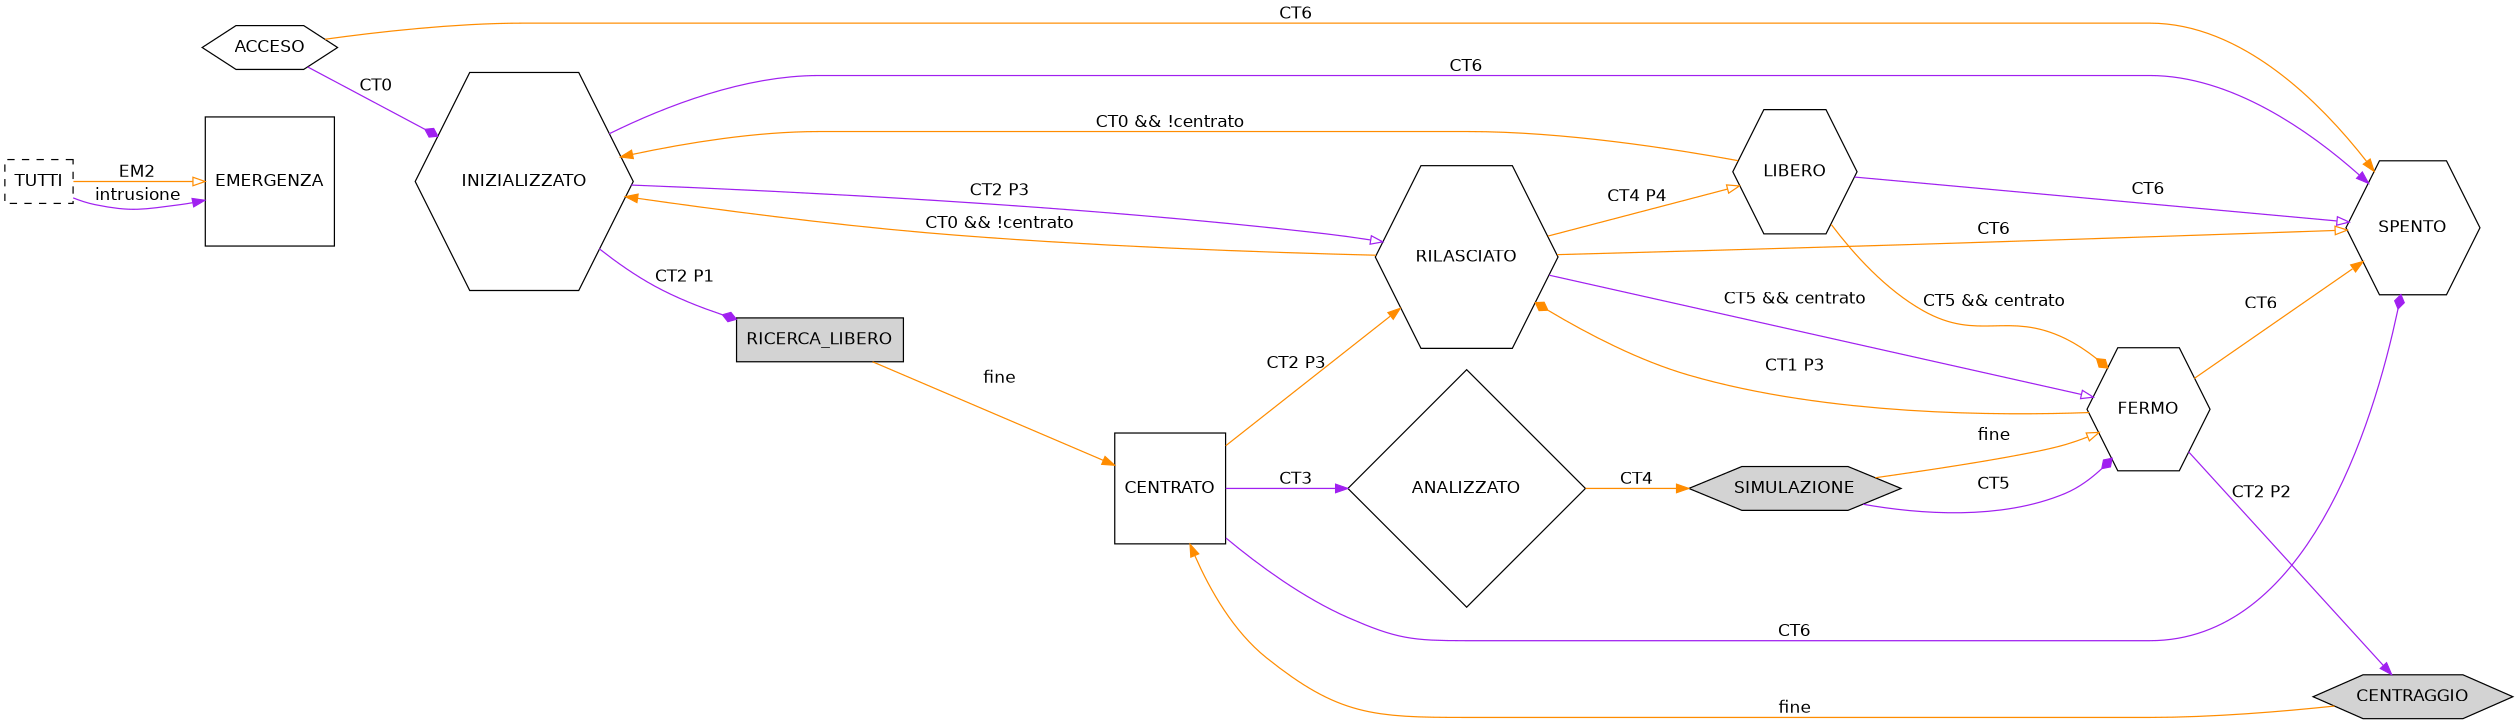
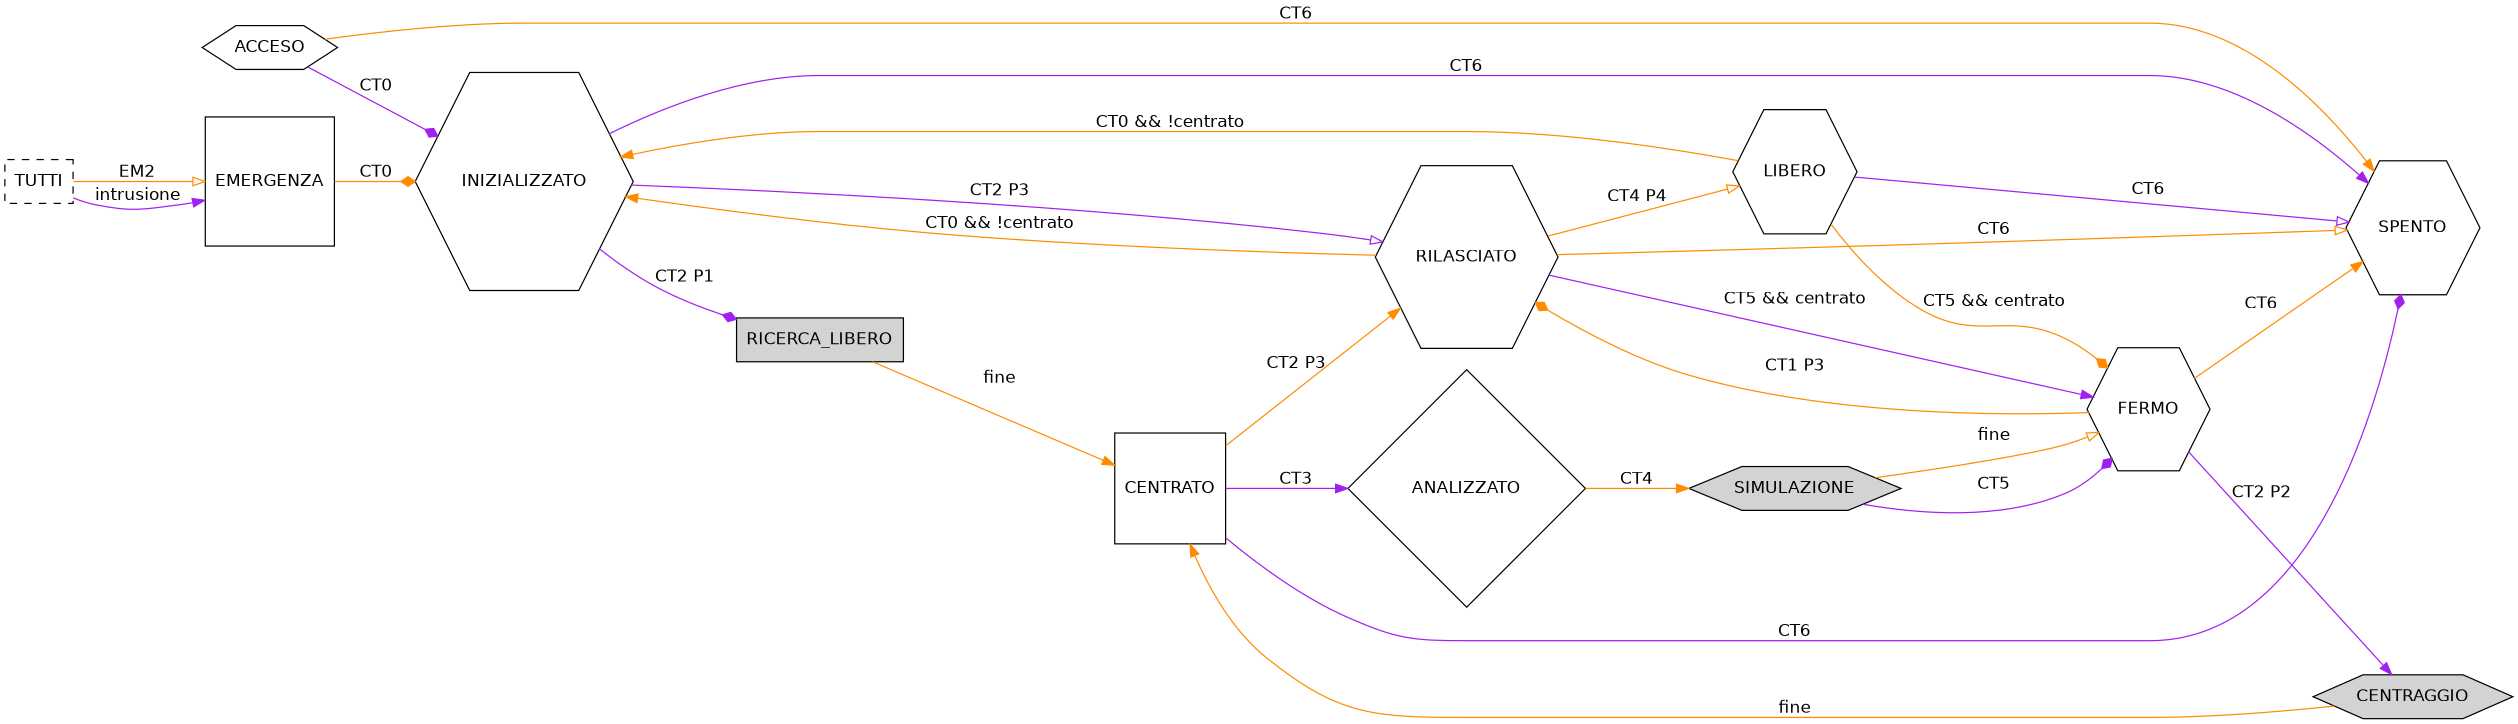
none -> (368, 181)
(1815, 335) -> (1815, 335)
